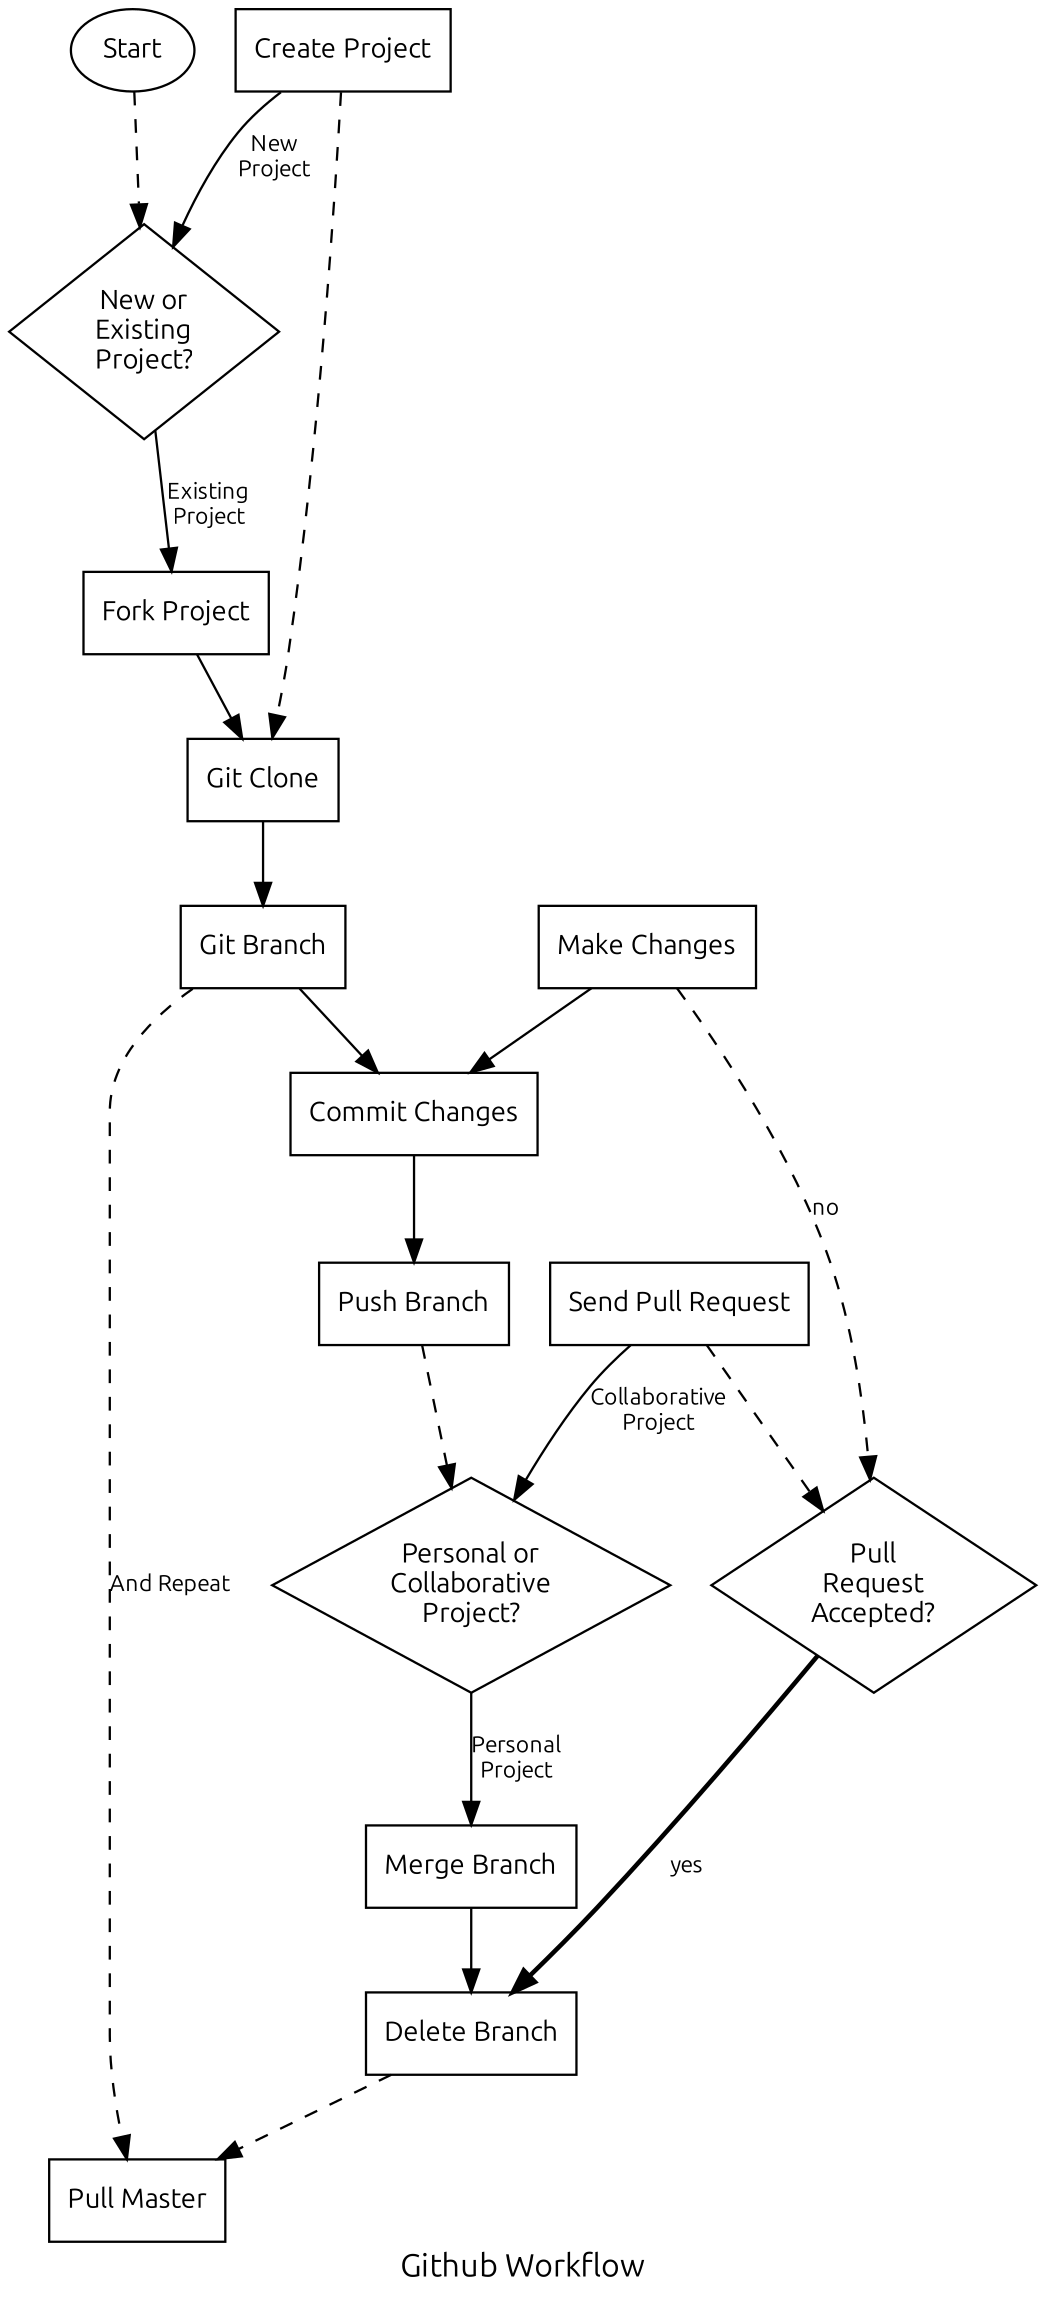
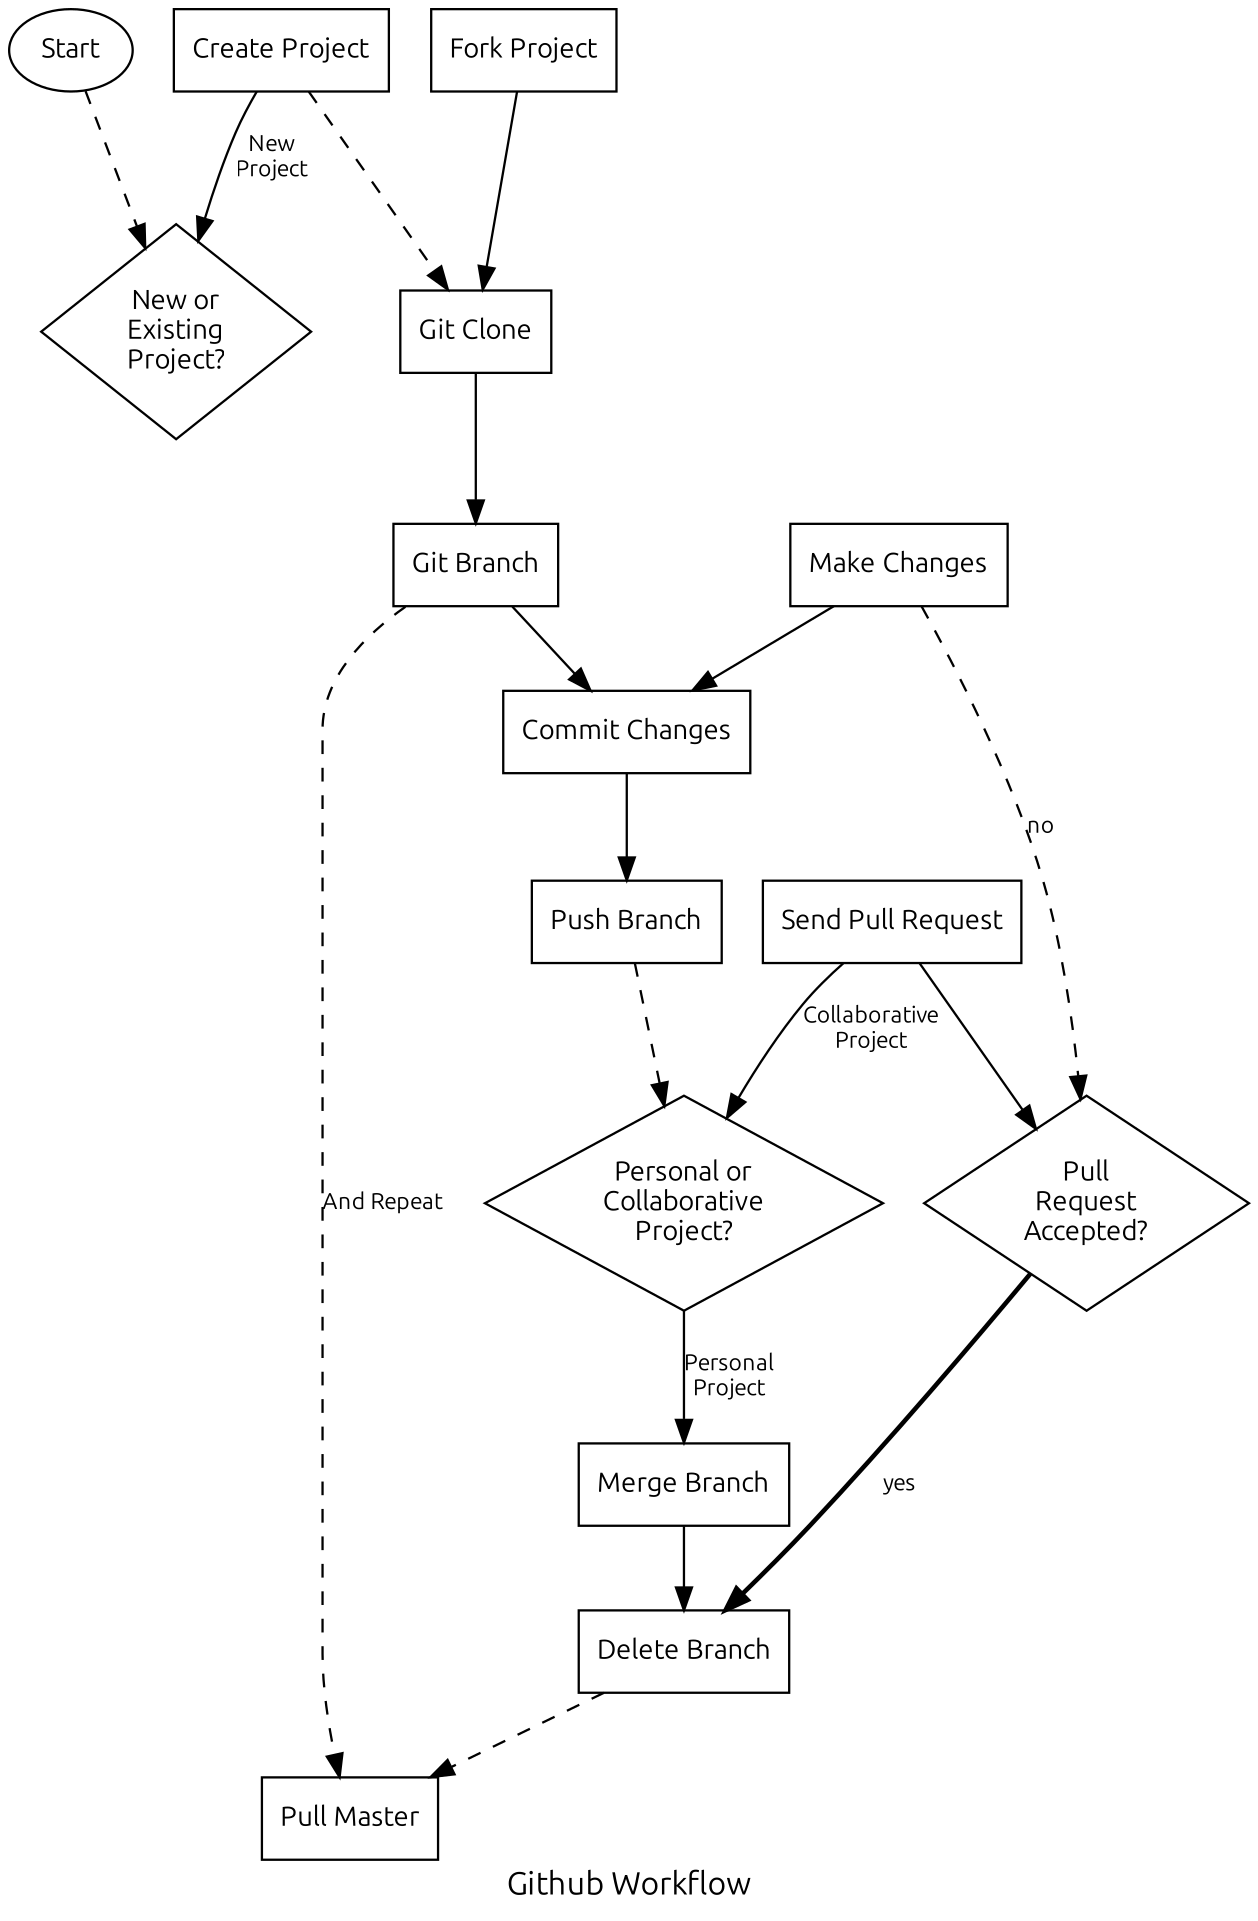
(162, 489) -> none
(758, 1418) -> (971, 1036)
